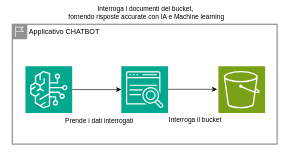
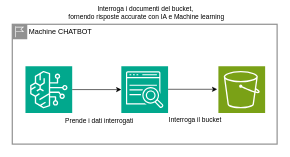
(64, 32) -> (57, 32)
